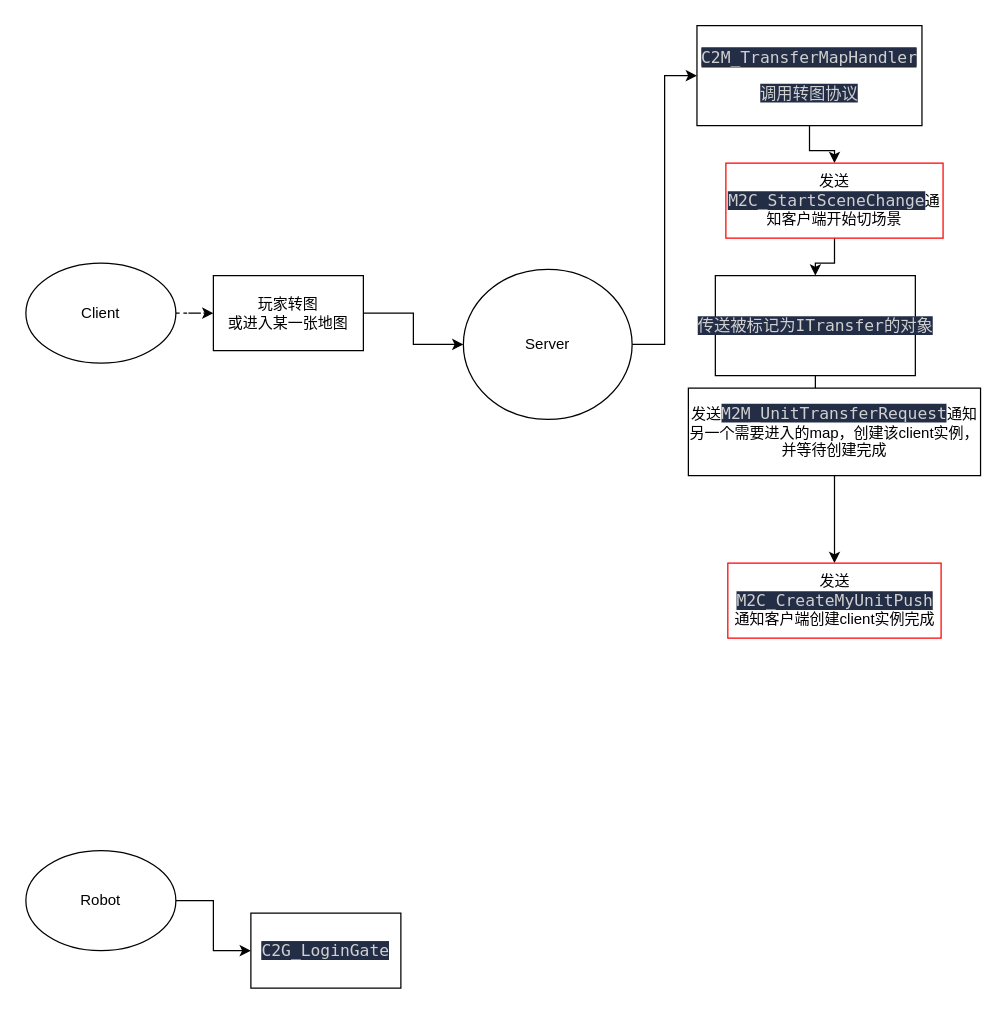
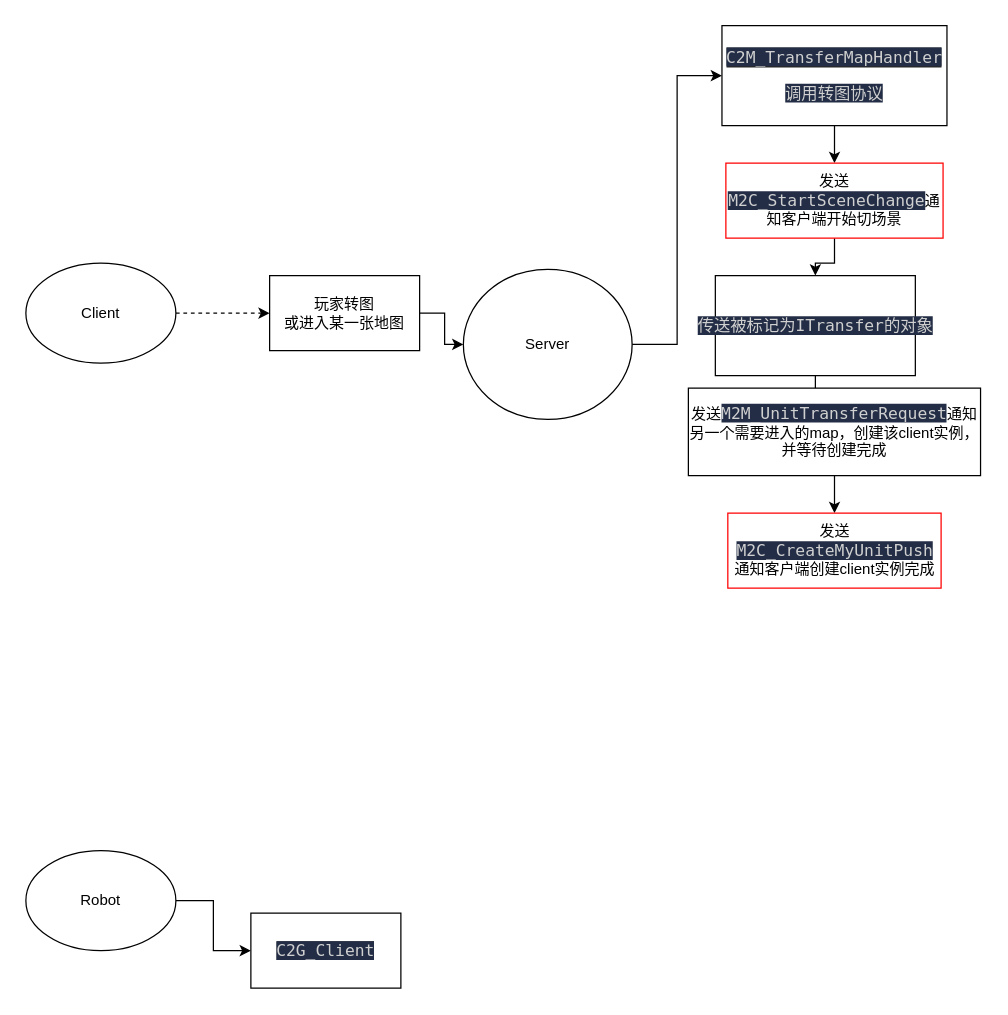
(809, 76) -> (834, 76)
(288, 313) -> (344, 313)
(834, 601) -> (834, 551)
(326, 951) -> (326, 951)
